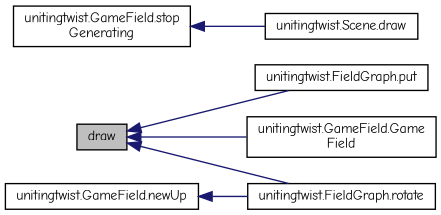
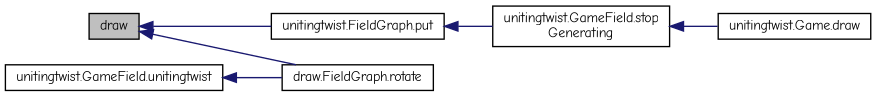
(342, 26) -> (794, 26)
none -> (475, 26)
(342, 137) -> none
(102, 196) -> (114, 78)
(342, 196) -> (358, 78)
